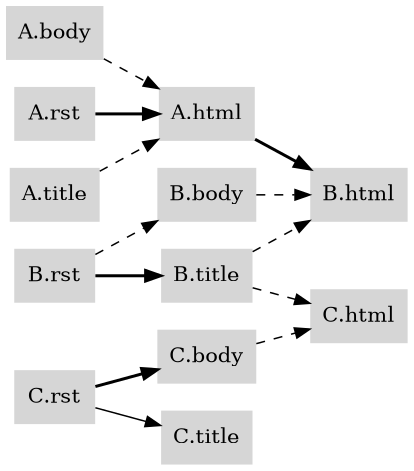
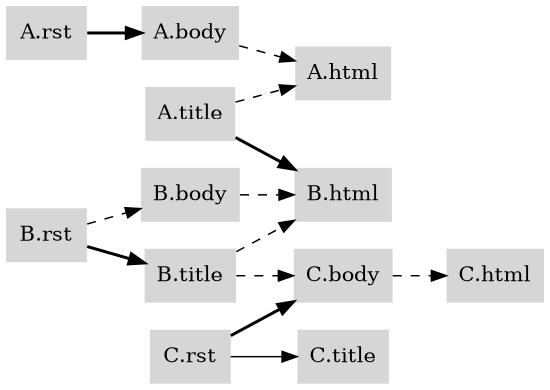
(119, 114) -> (107, 33)
(276, 150) -> (258, 150)
(274, 294) -> (257, 276)
